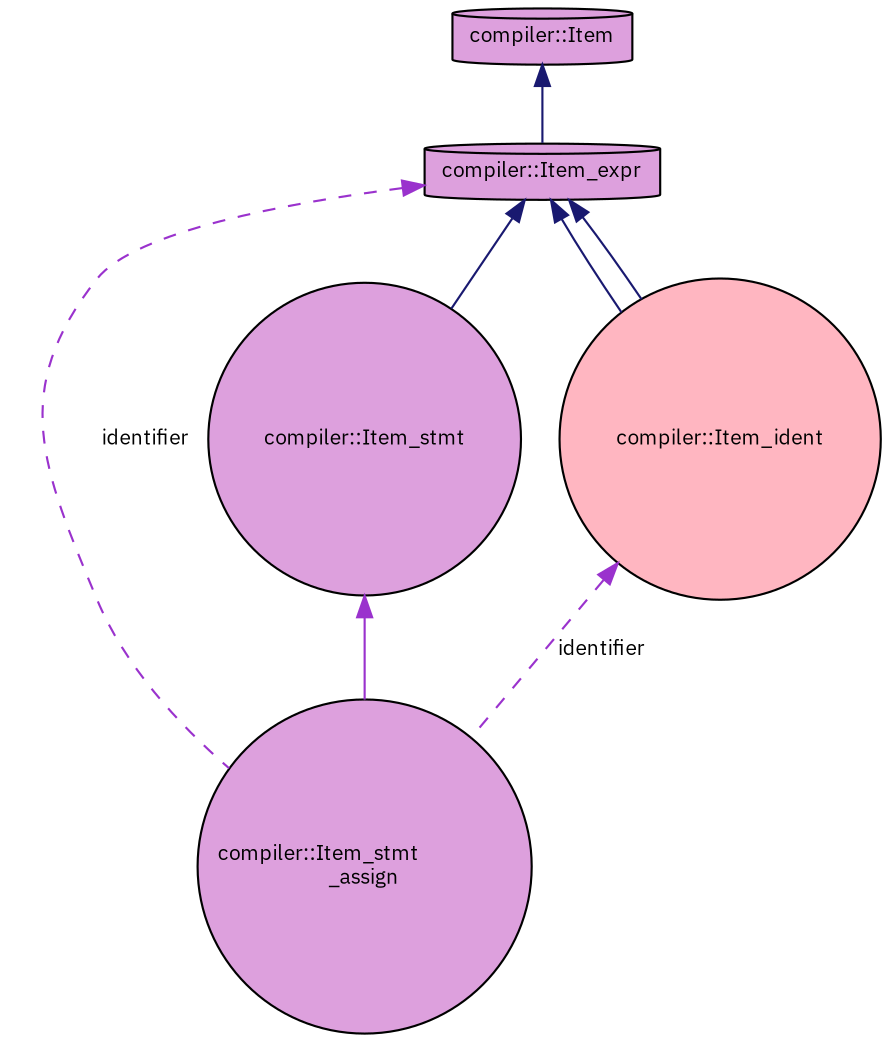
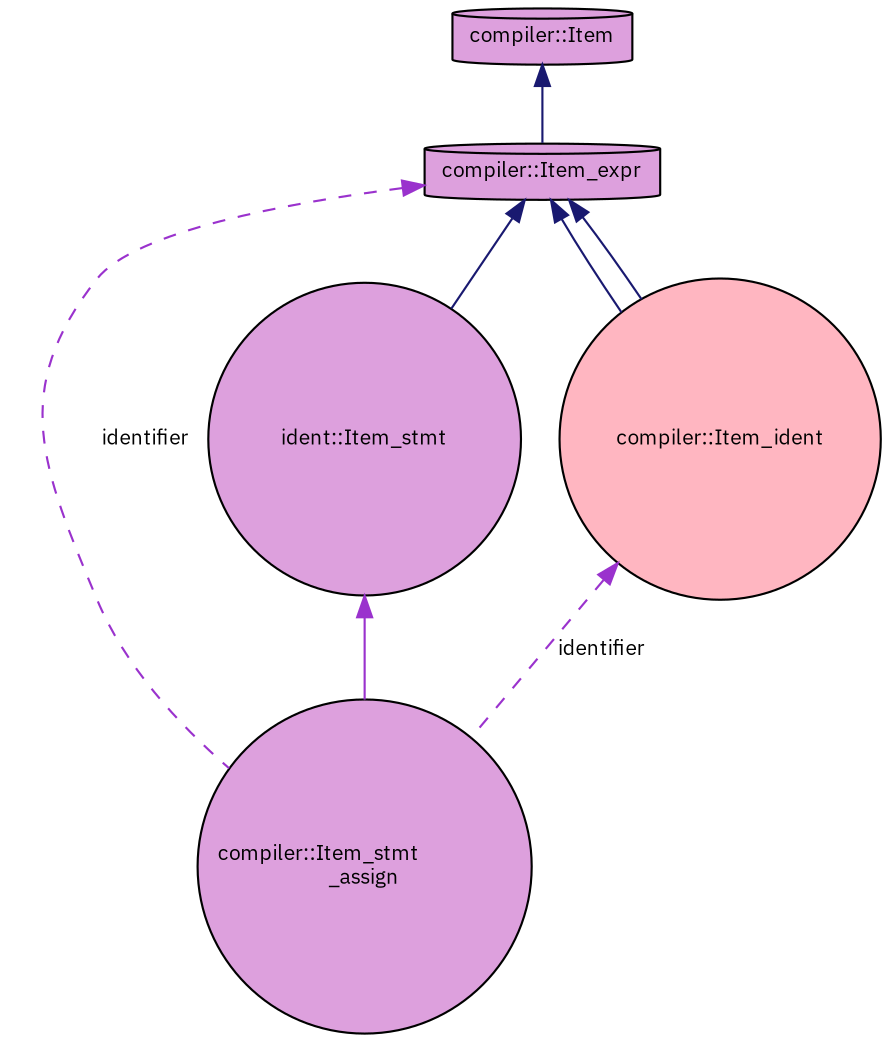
(365, 439) -> (365, 439)
